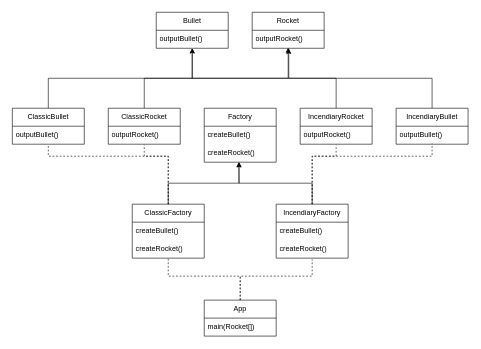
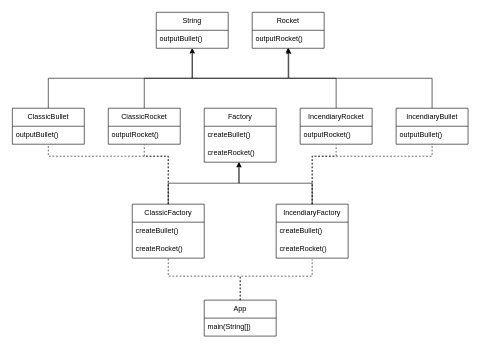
(192, 21) -> (192, 21)
(235, 327) -> (234, 327)
